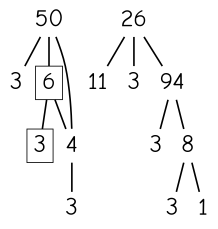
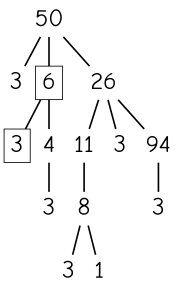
(68, 82) -> (76, 52)
(180, 114) -> (84, 177)
